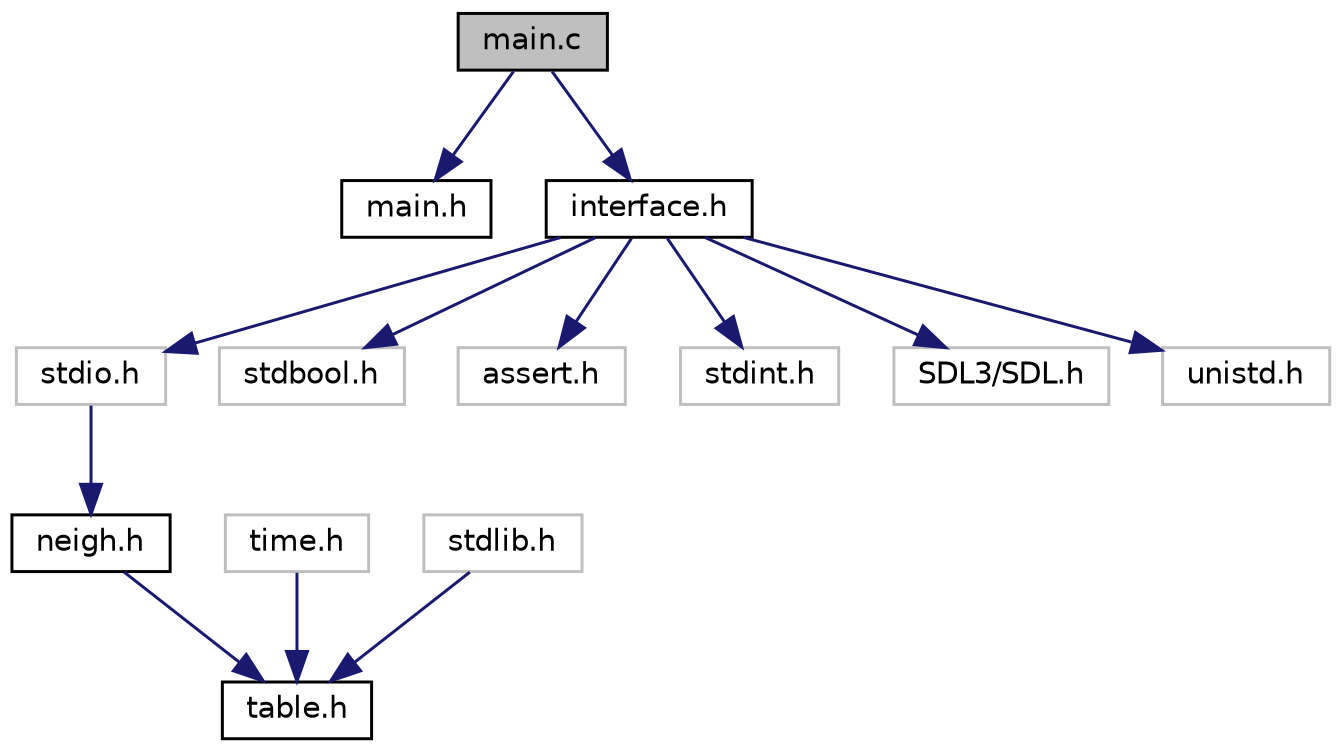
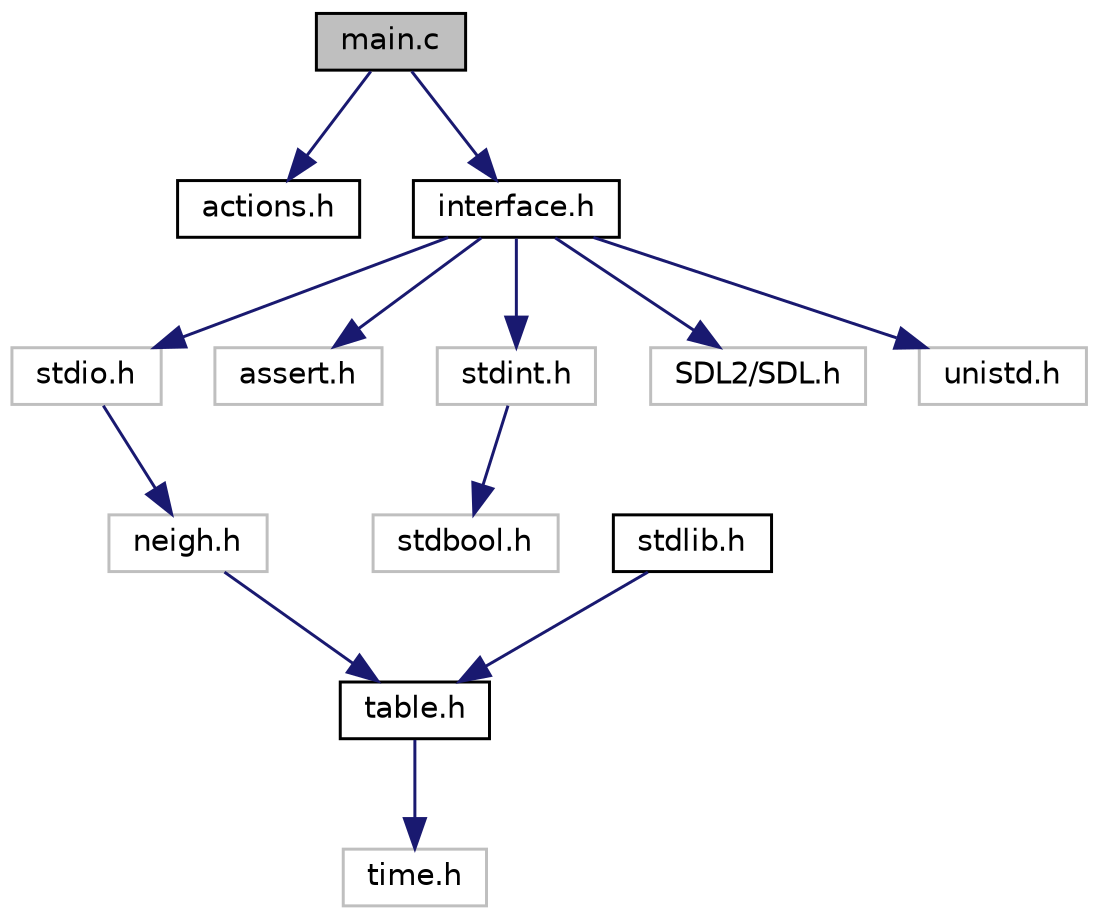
(416, 209) -> (269, 209)
(494, 286) -> (495, 446)
(1001, 376) -> (758, 376)
(91, 543) -> (188, 543)
(503, 543) -> (692, 543)
(297, 612) -> (415, 779)
